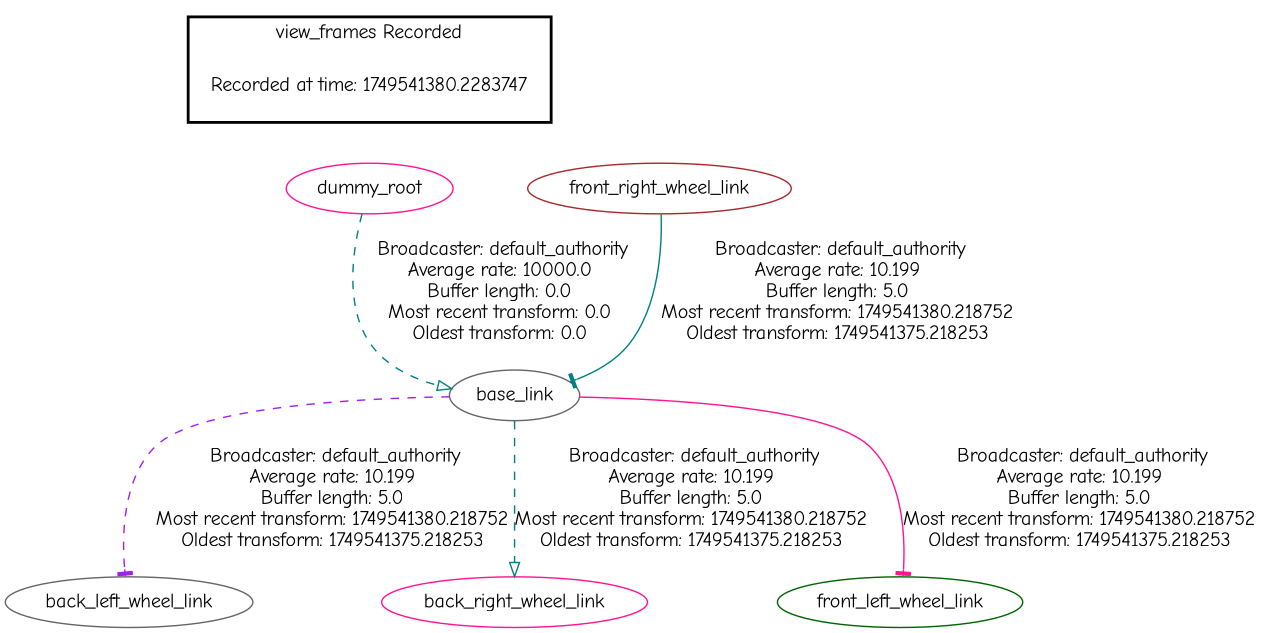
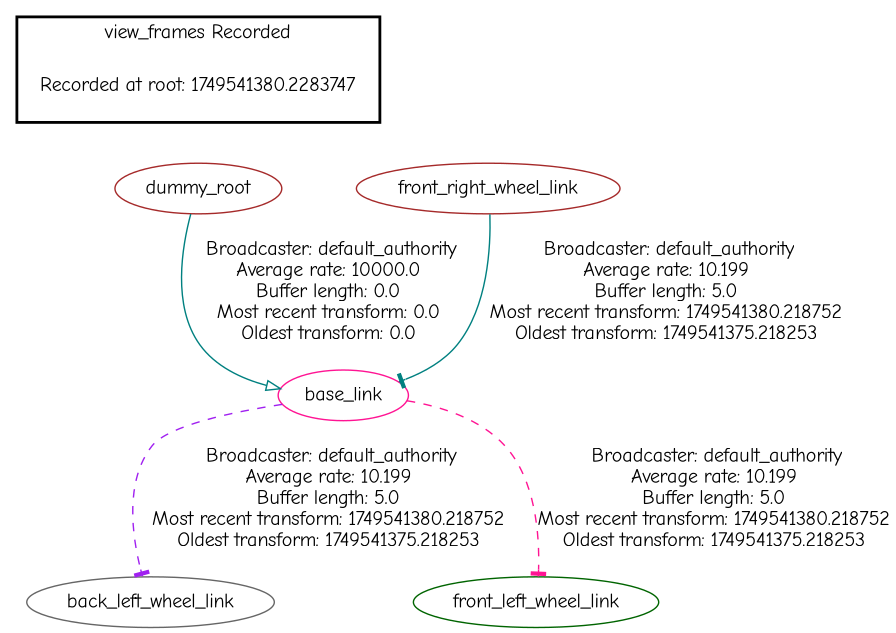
(370, 86) -> (198, 86)
(370, 189) -> (198, 189)
(359, 320) -> (188, 320)
(515, 395) -> (343, 395)
(793, 416) -> (511, 454)
(515, 602) -> none
